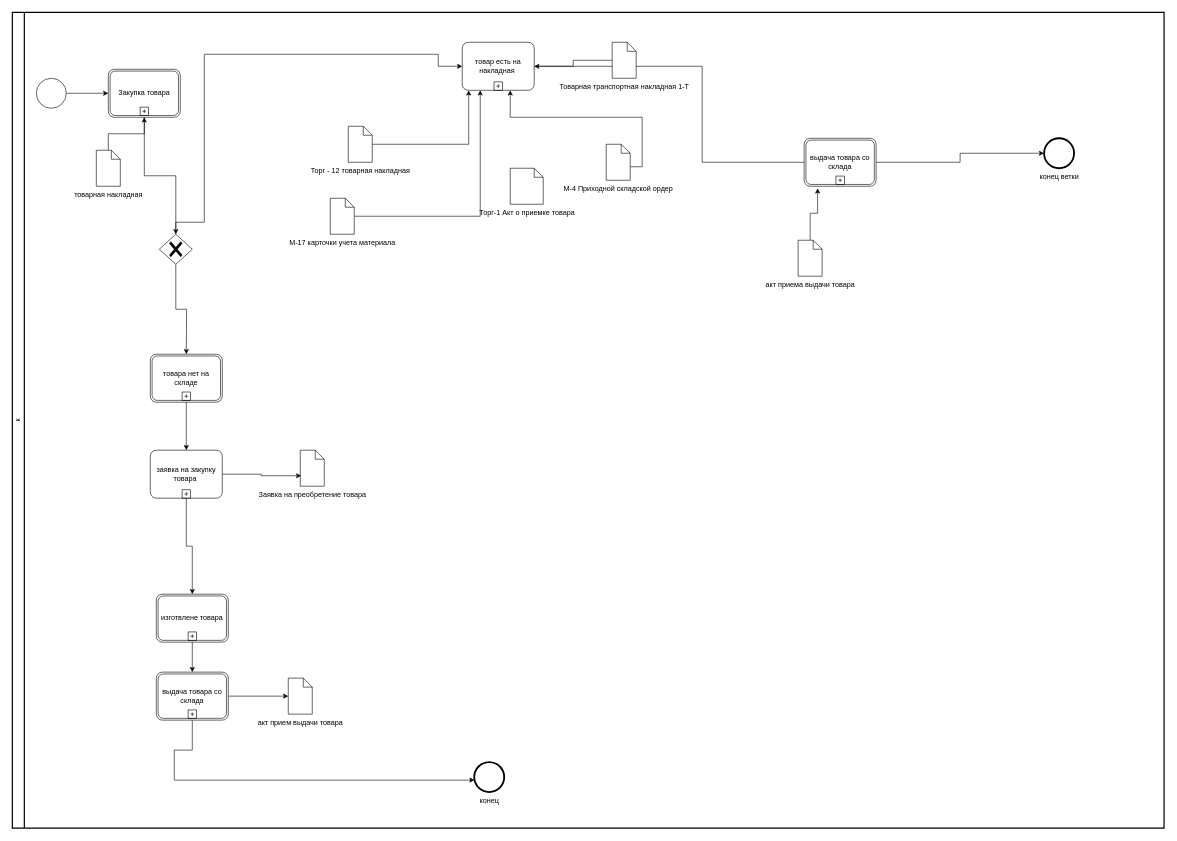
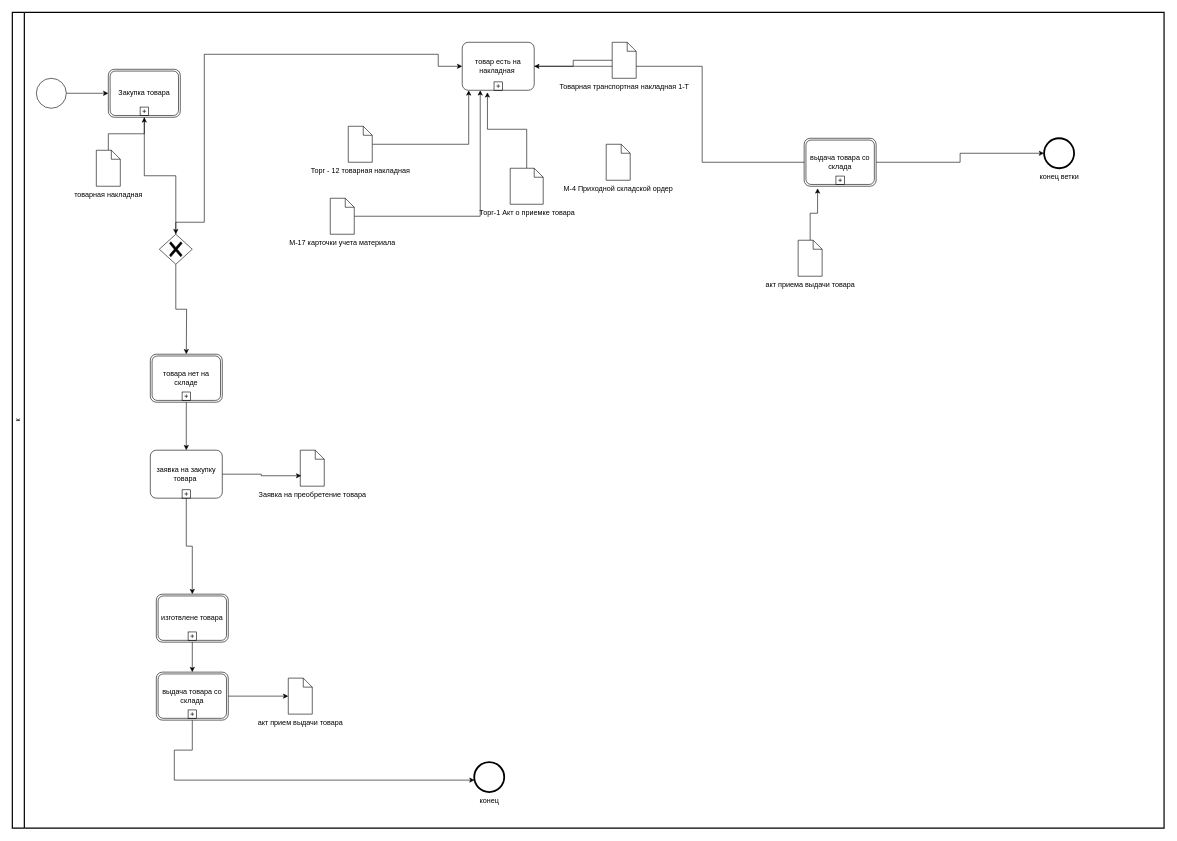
none -> (488, 113)
(642, 167) -> none
